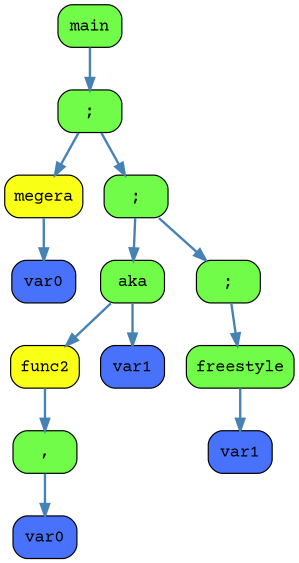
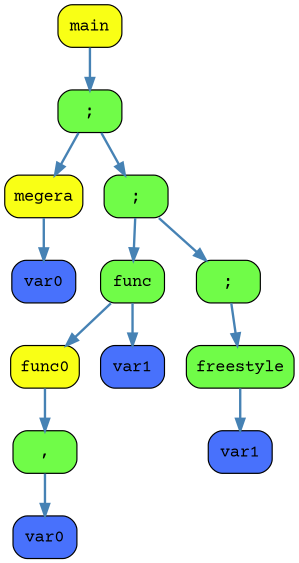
(90, 26) -> (90, 26)
(133, 282) -> (133, 282)
(45, 367) -> (45, 367)
